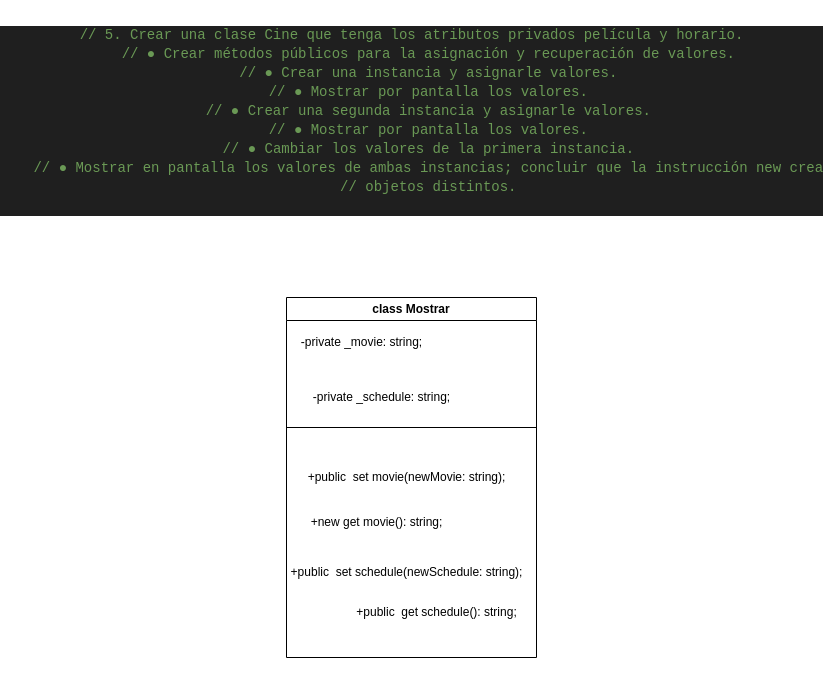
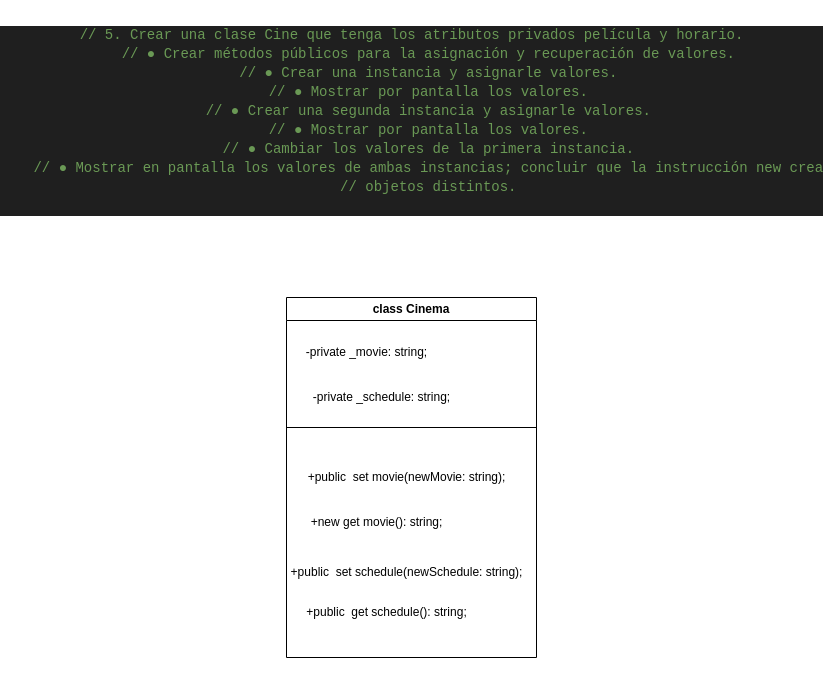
(412, 310) -> (412, 310)
(362, 343) -> (367, 353)
(437, 613) -> (387, 613)
